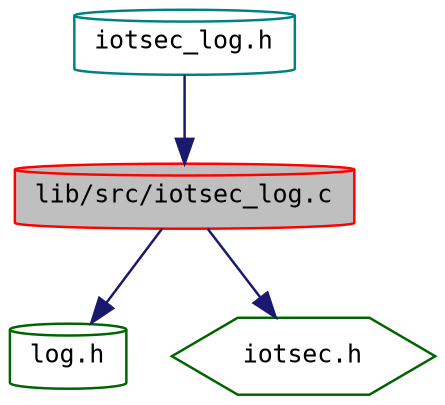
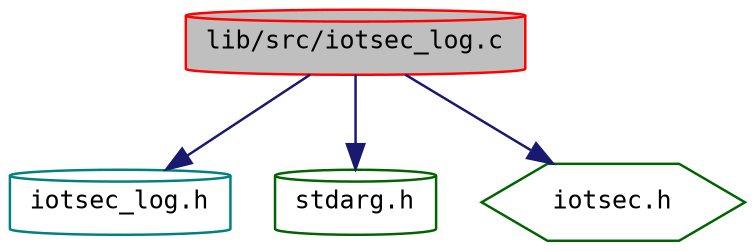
(185, 107) -> (249, 115)
(68, 356) -> (356, 202)
